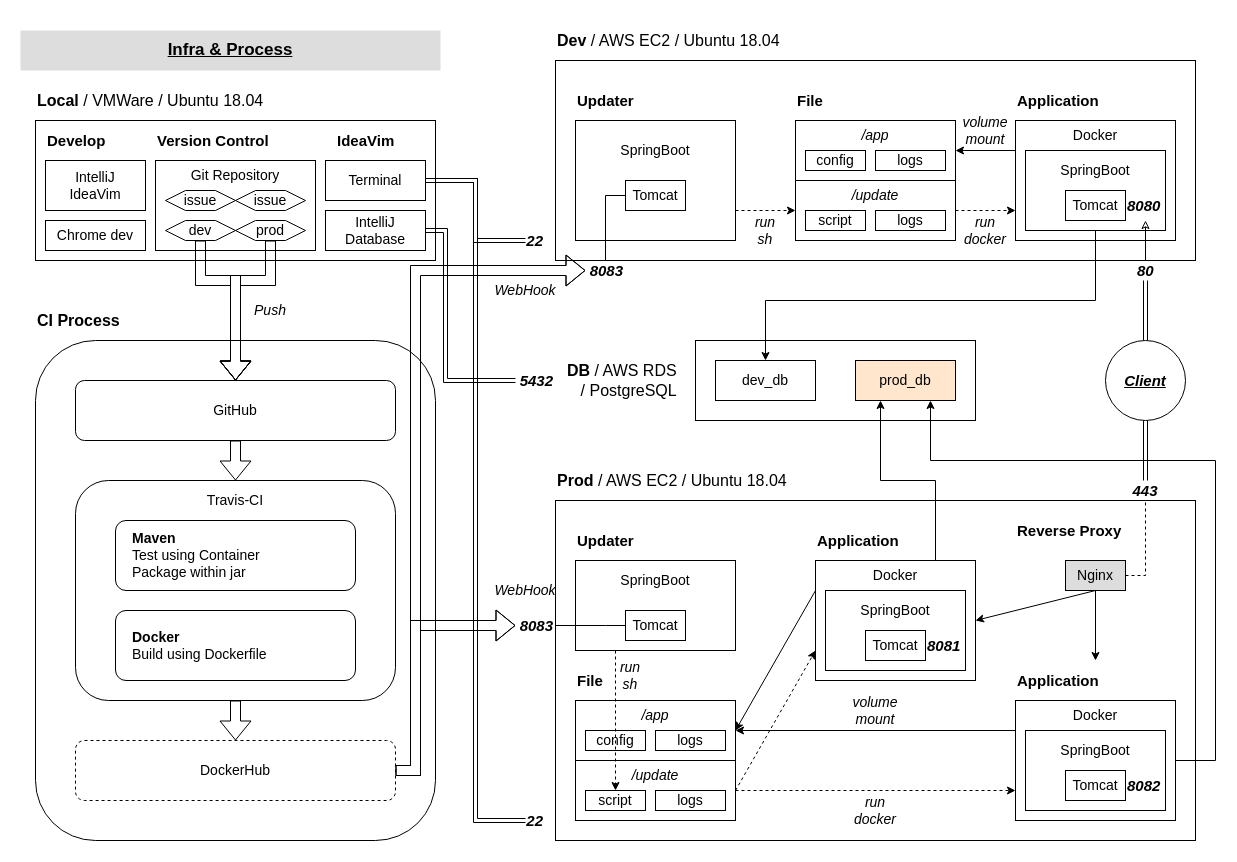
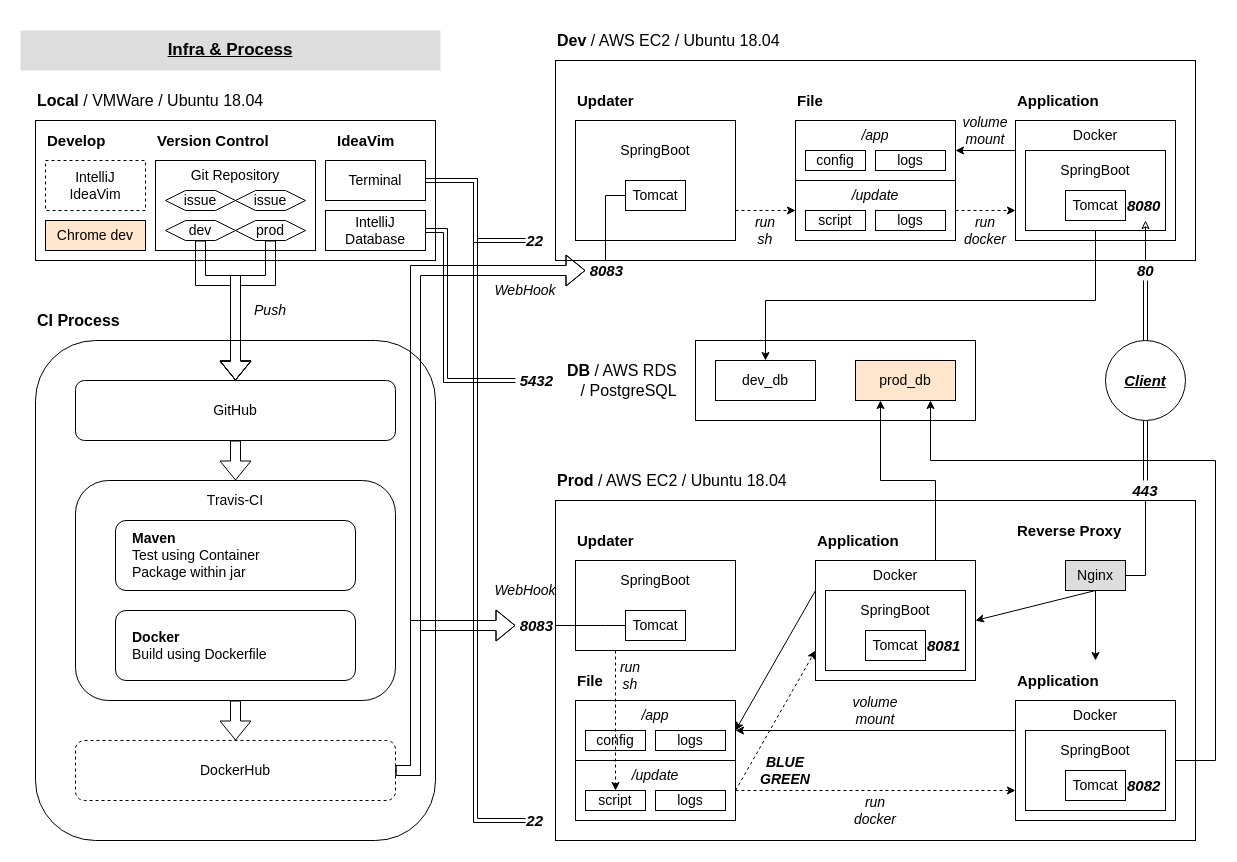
(96, 186) -> (96, 186)
(96, 236) -> (96, 236)
(1146, 549) -> (1146, 549)
none -> (786, 771)
